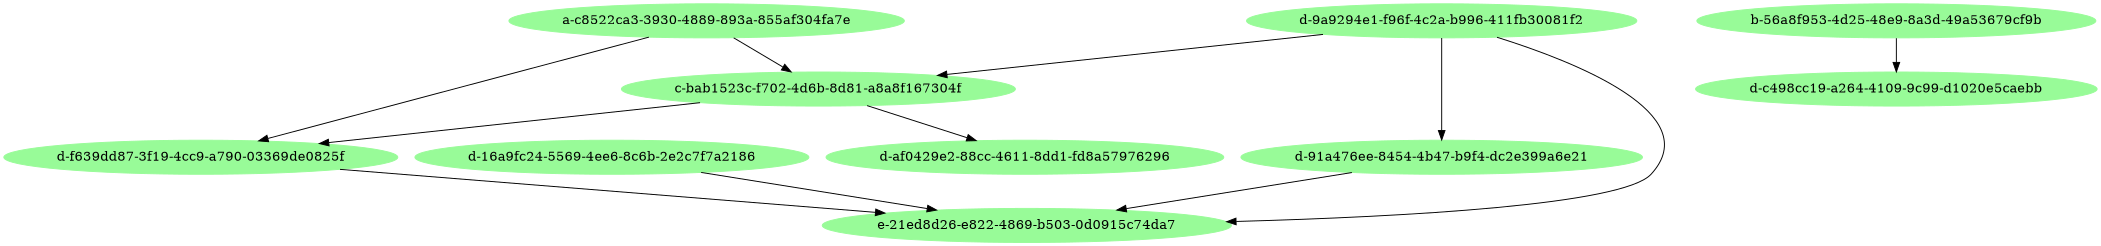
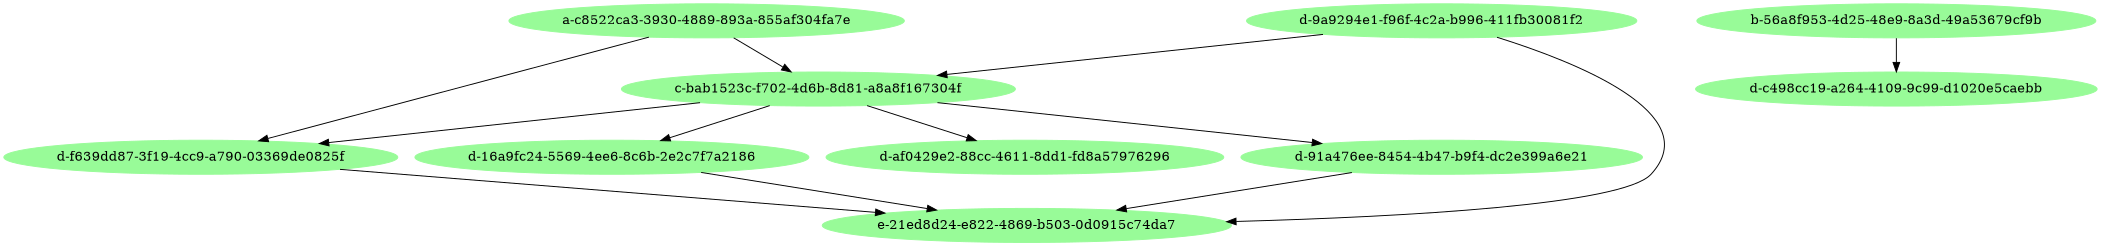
(1442, 84) -> (1125, 123)
none -> (720, 122)
(1027, 225) -> (1027, 225)
